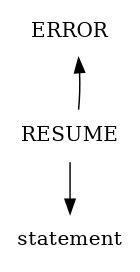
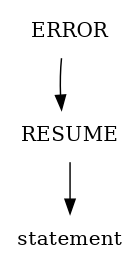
(80, 91) -> (60, 77)
